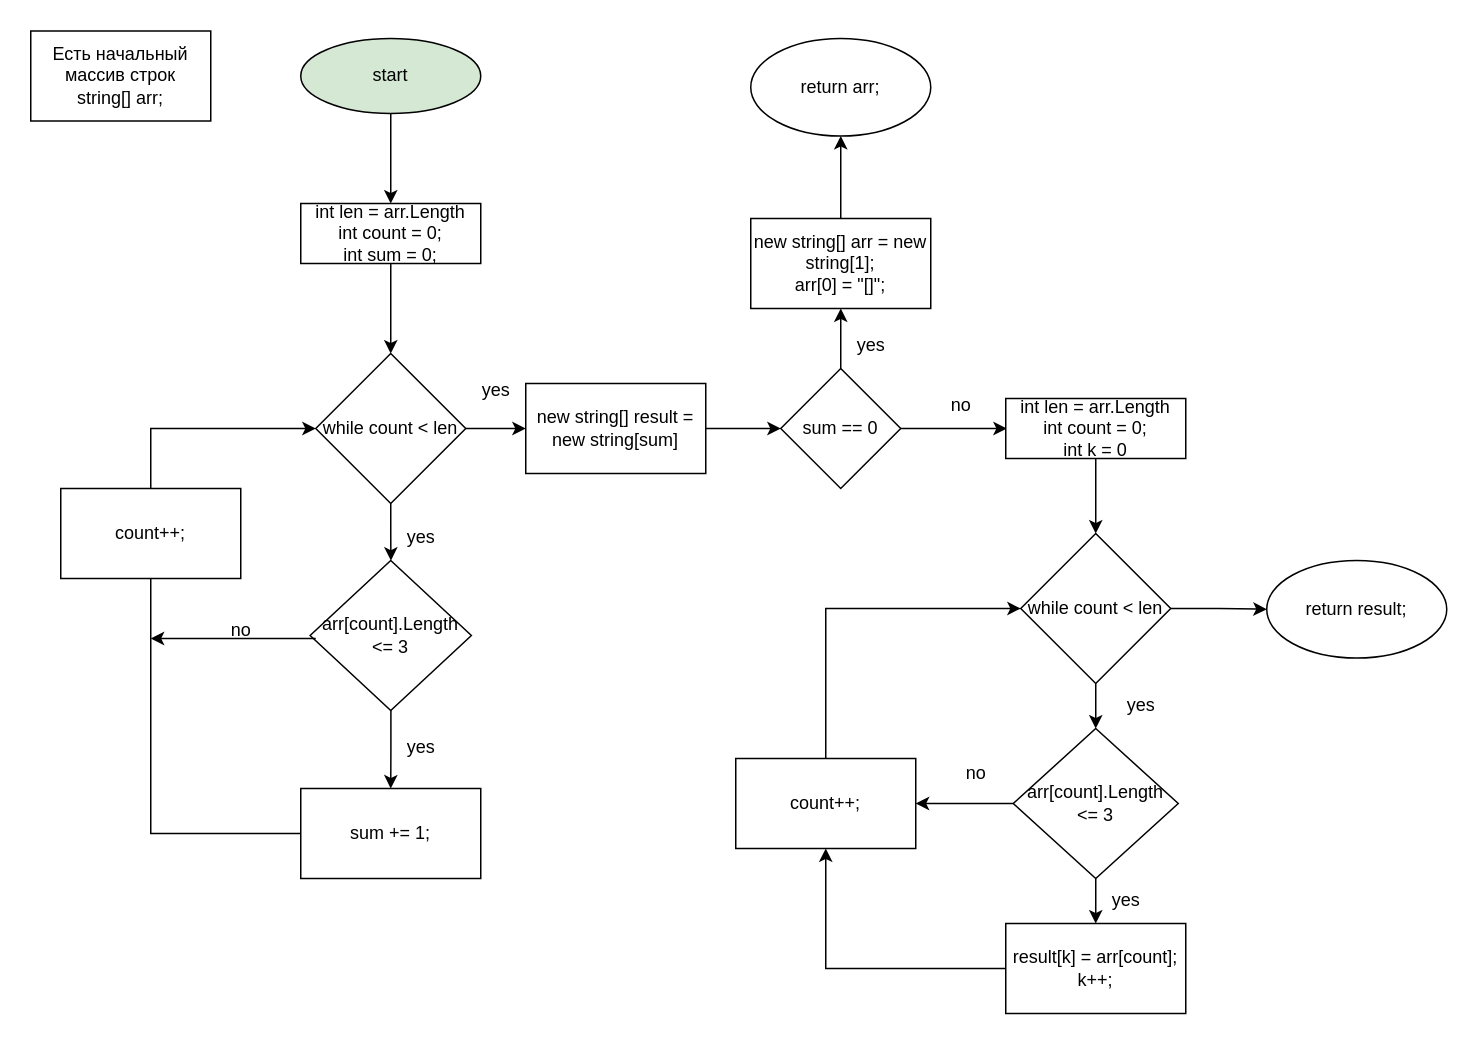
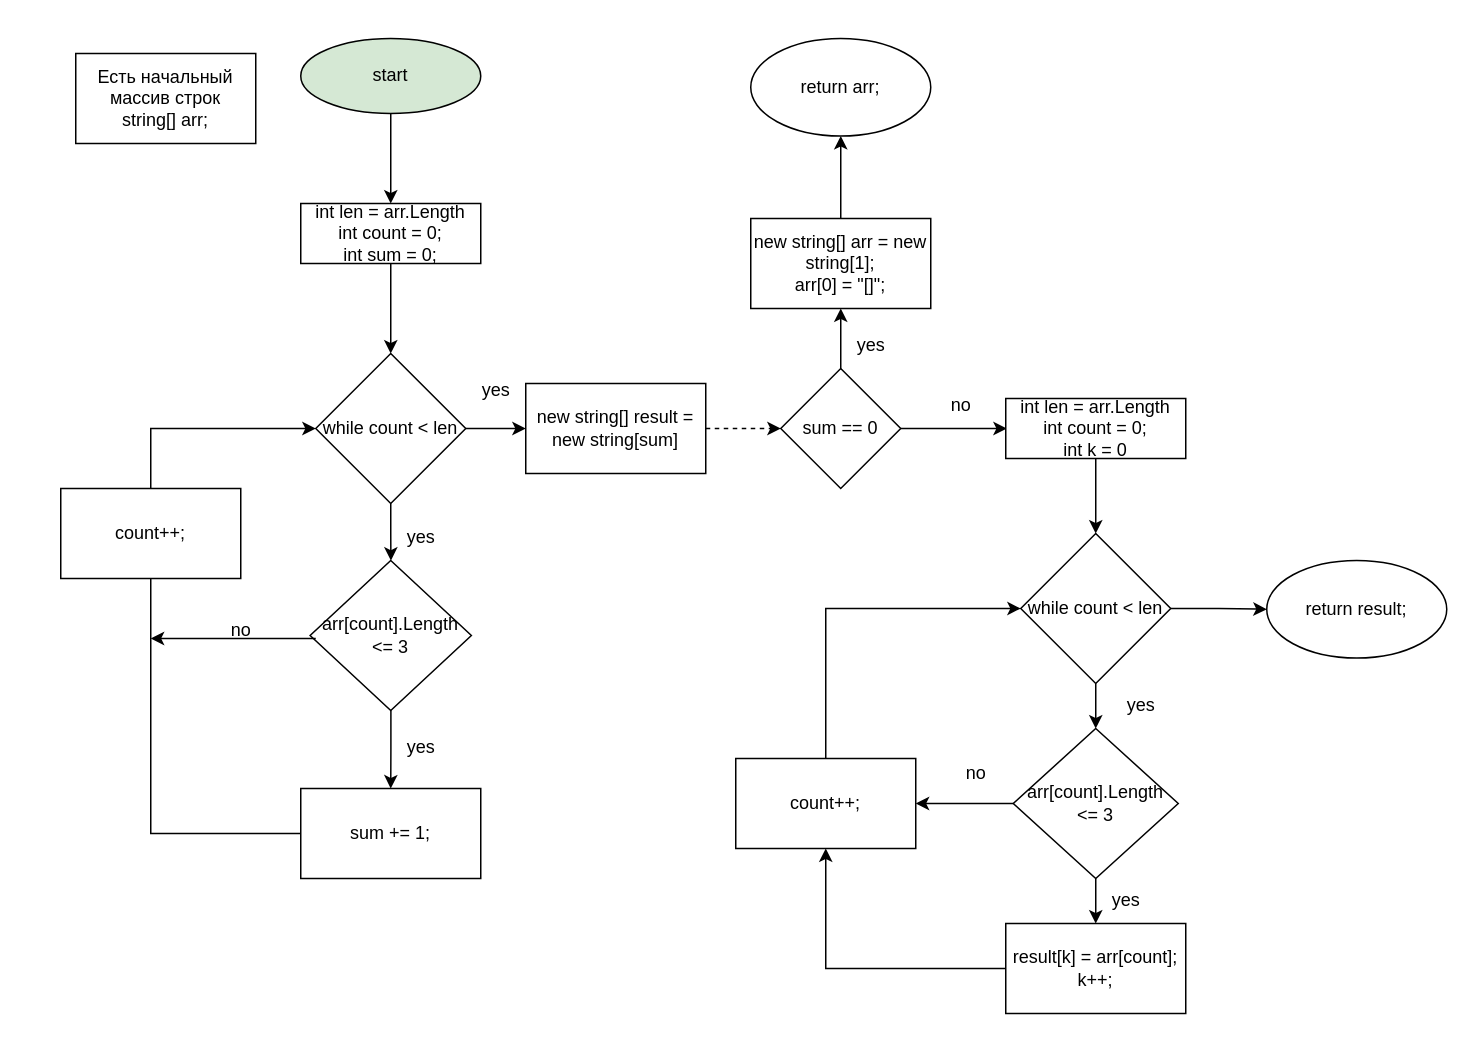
(121, 76) -> (166, 98)
(739, 428) -> (739, 428)
